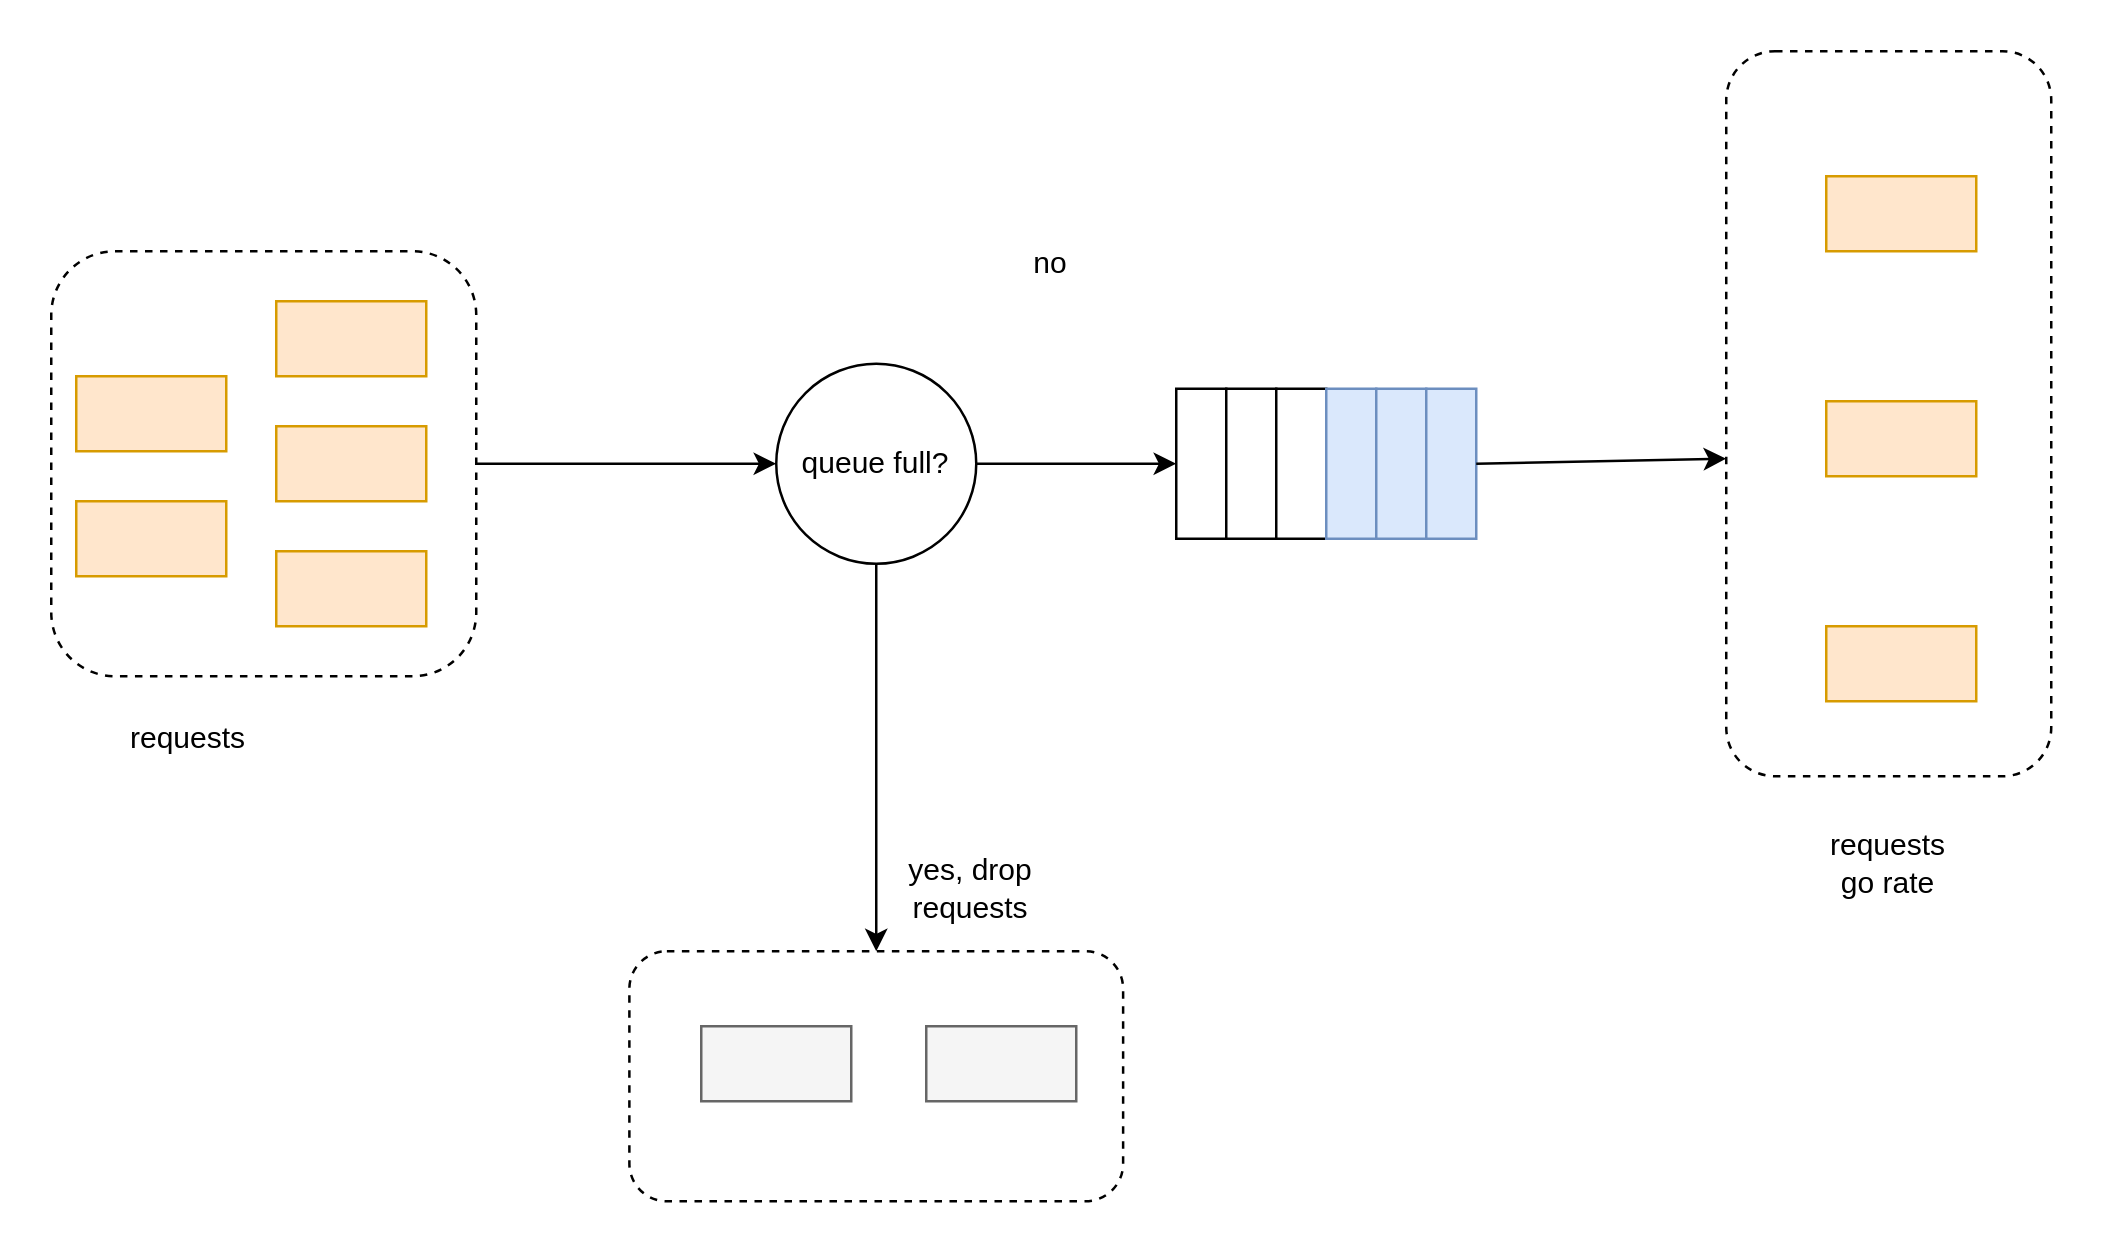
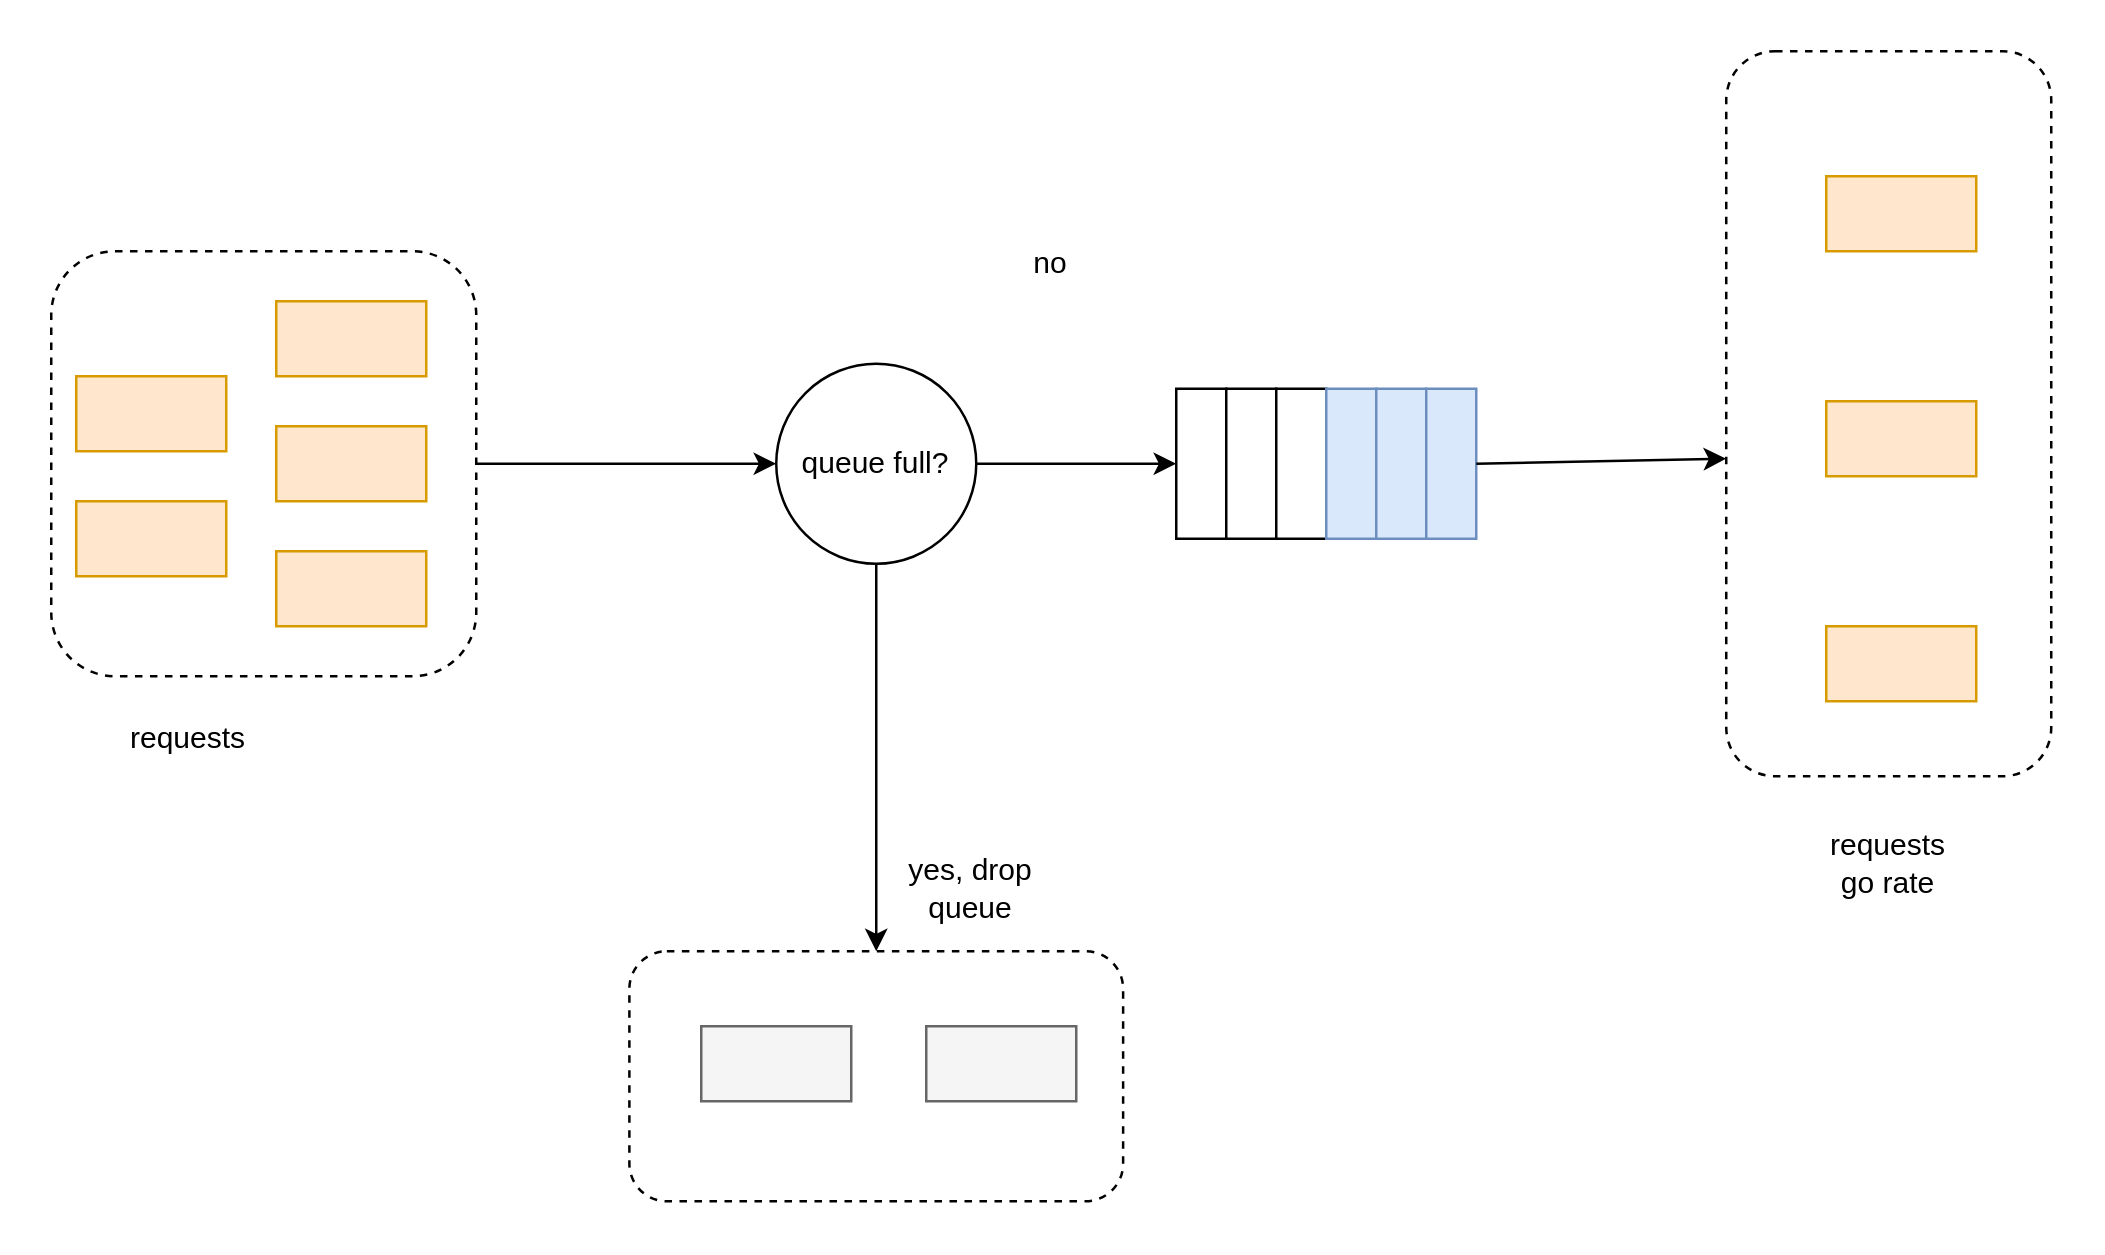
(971, 889) -> (971, 889)
